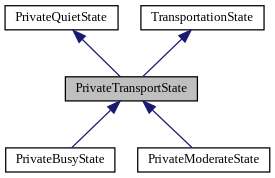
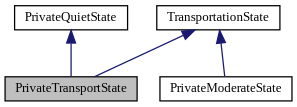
(172, 129) -> (223, 60)
(60, 160) -> none
